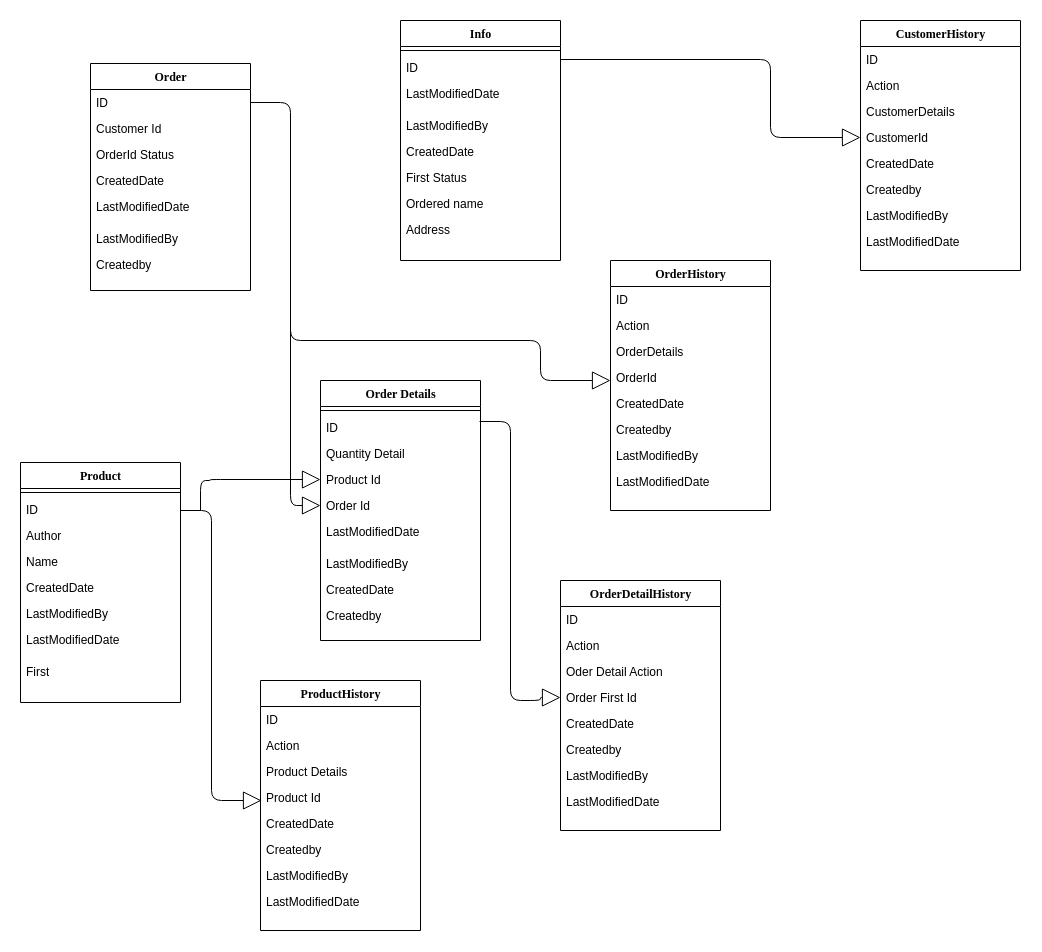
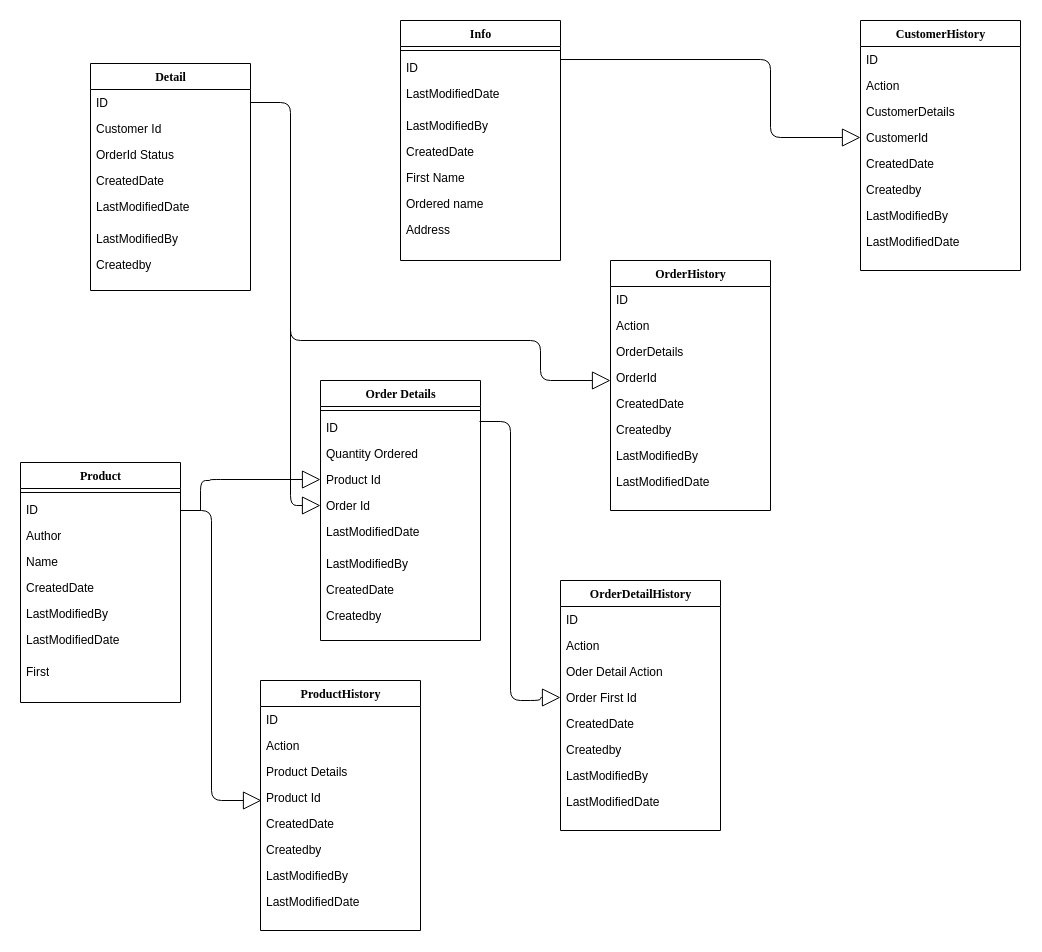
(171, 78) -> (171, 78)
(444, 179) -> (437, 179)
(371, 455) -> (377, 455)
